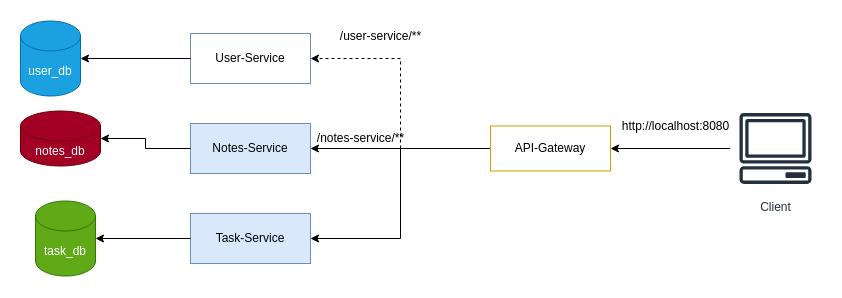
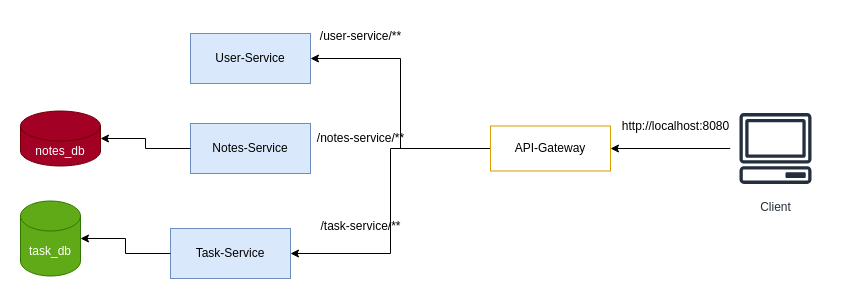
(381, 36) -> (361, 36)
(51, 59) -> none
(139, 59) -> none
(251, 59) -> (251, 59)
(401, 62) -> (401, 62)
(353, 149) -> none
none -> (361, 227)
(66, 239) -> (51, 239)
(251, 239) -> (231, 254)
